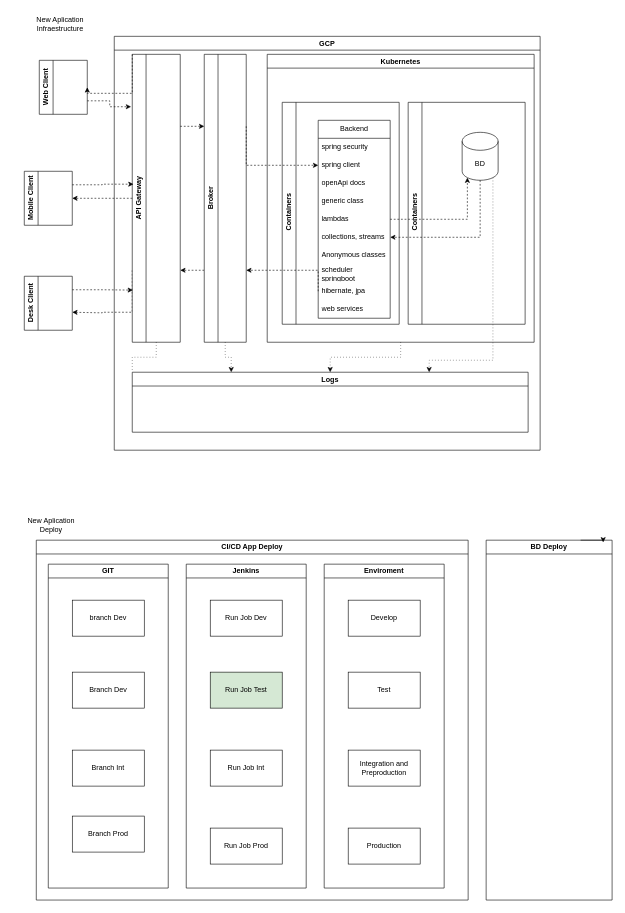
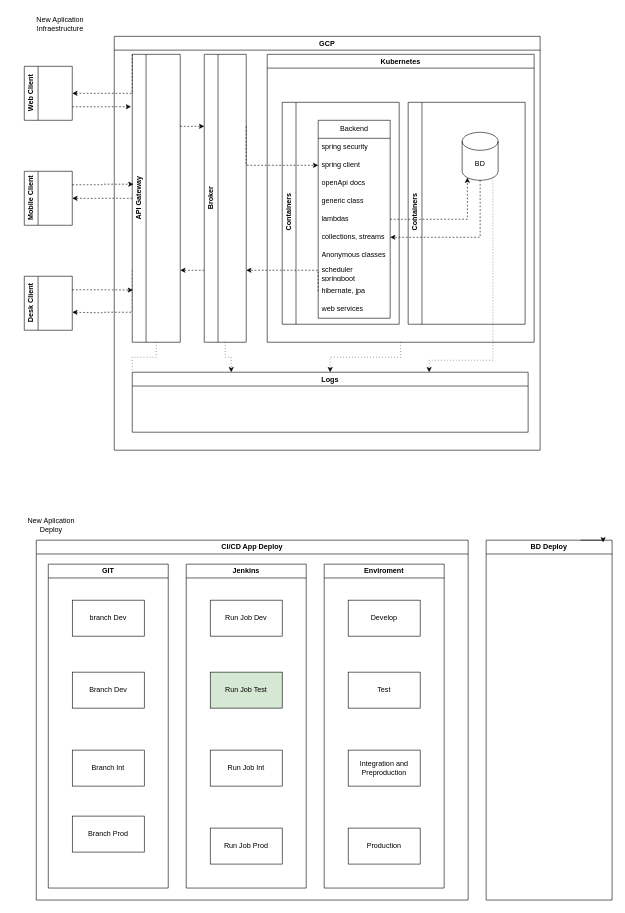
(63, 87) -> (48, 93)
